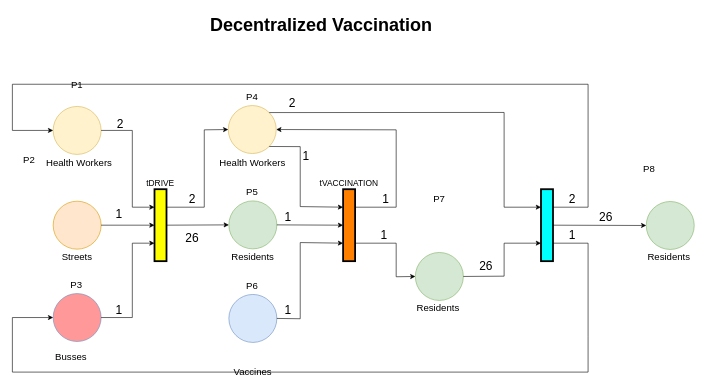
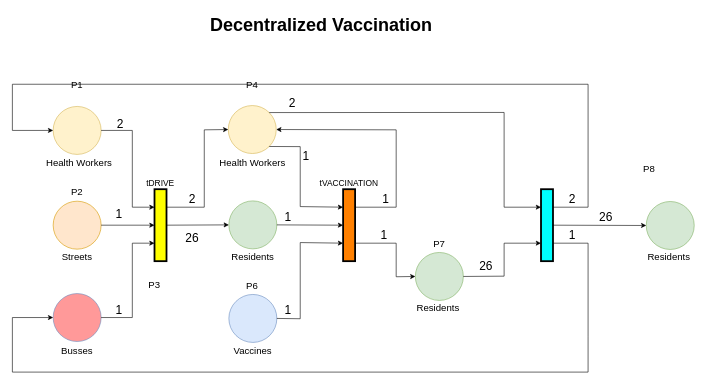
(252, 97) -> (252, 85)
(29, 159) -> (77, 192)
(252, 192) -> none
(440, 199) -> (440, 244)
(77, 285) -> (155, 285)
(71, 357) -> (77, 351)
(253, 372) -> (253, 351)
